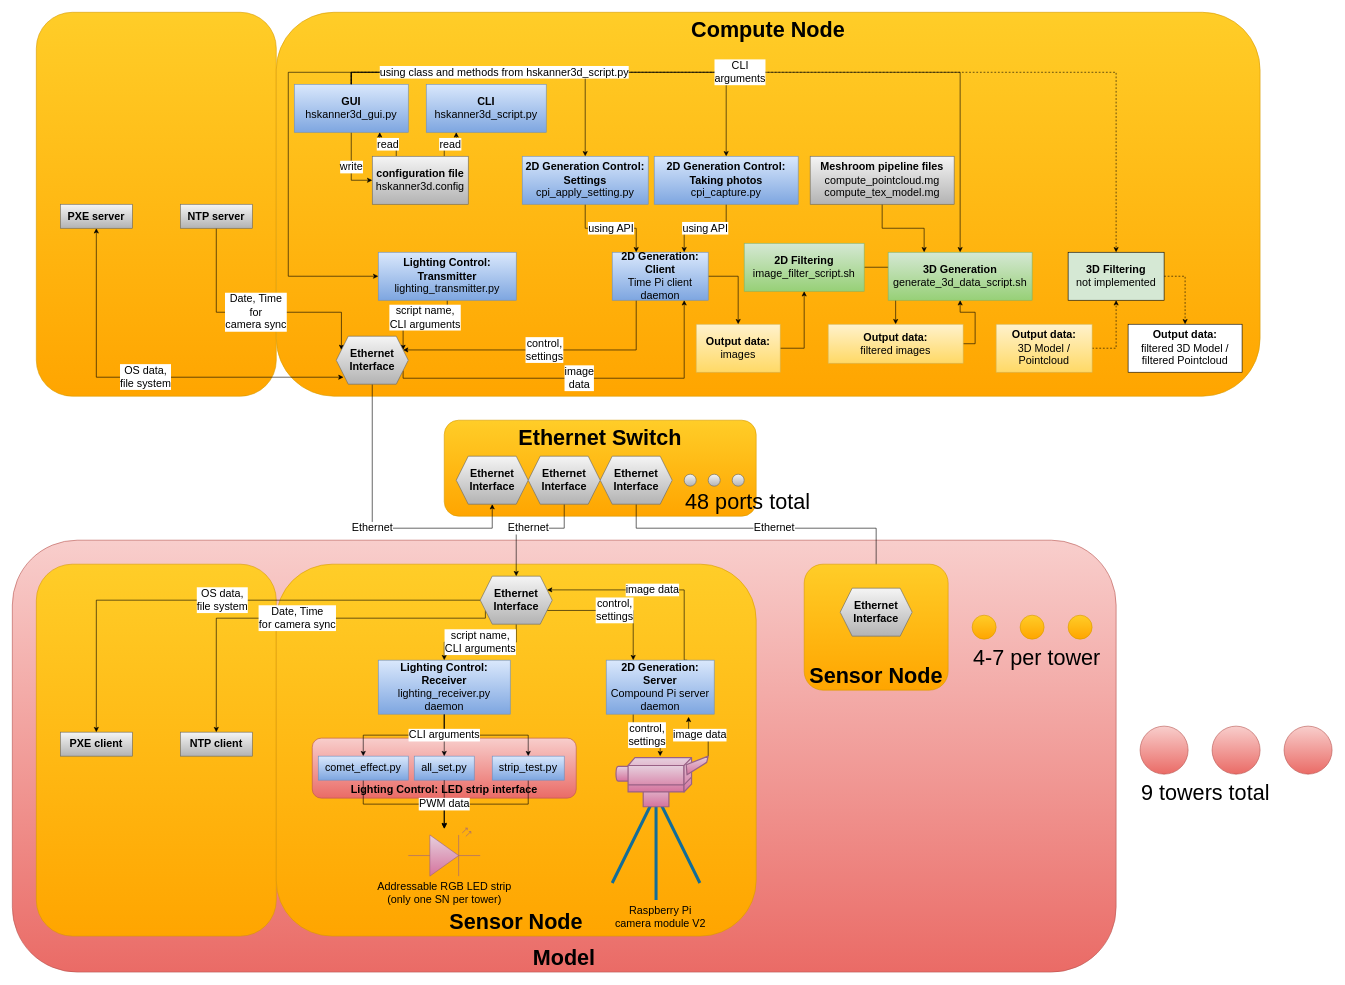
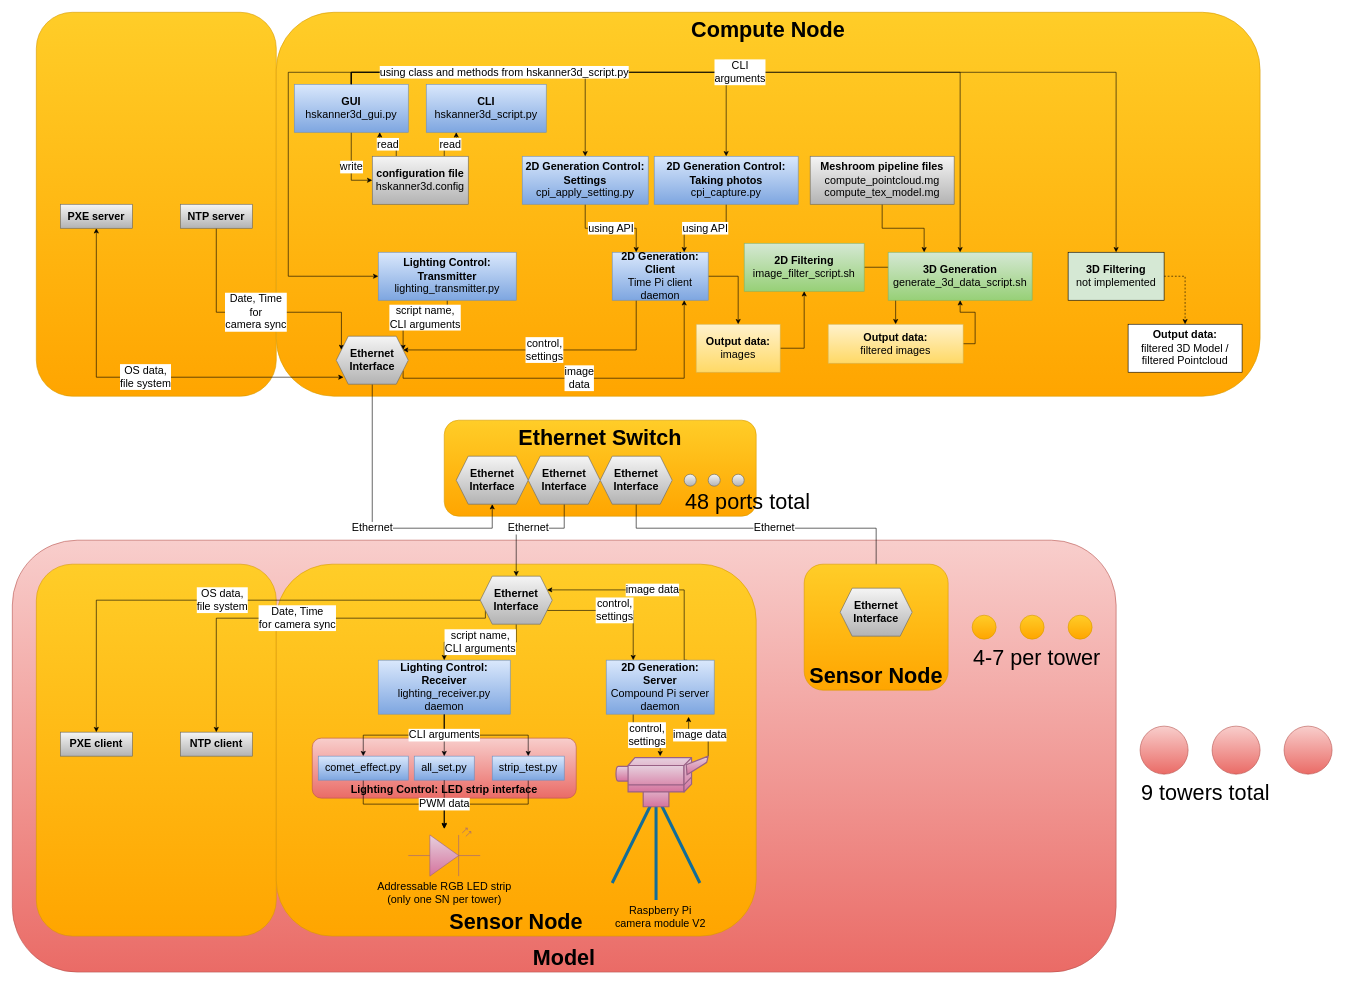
(1116, 82) -> (1116, 82)
(1116, 305) -> none
(1044, 348) -> none
